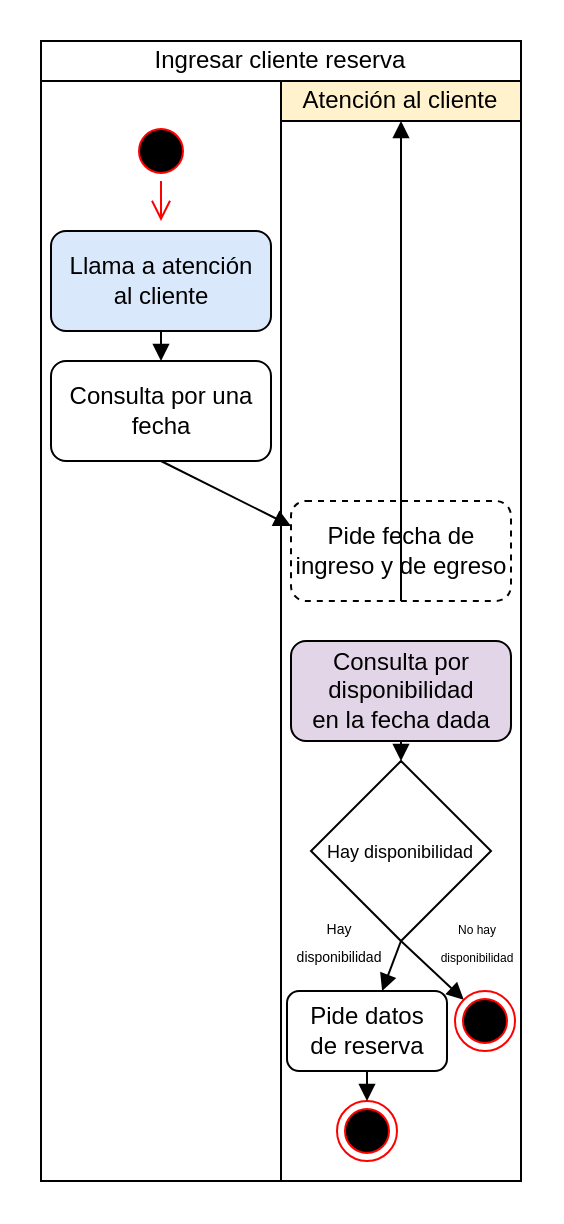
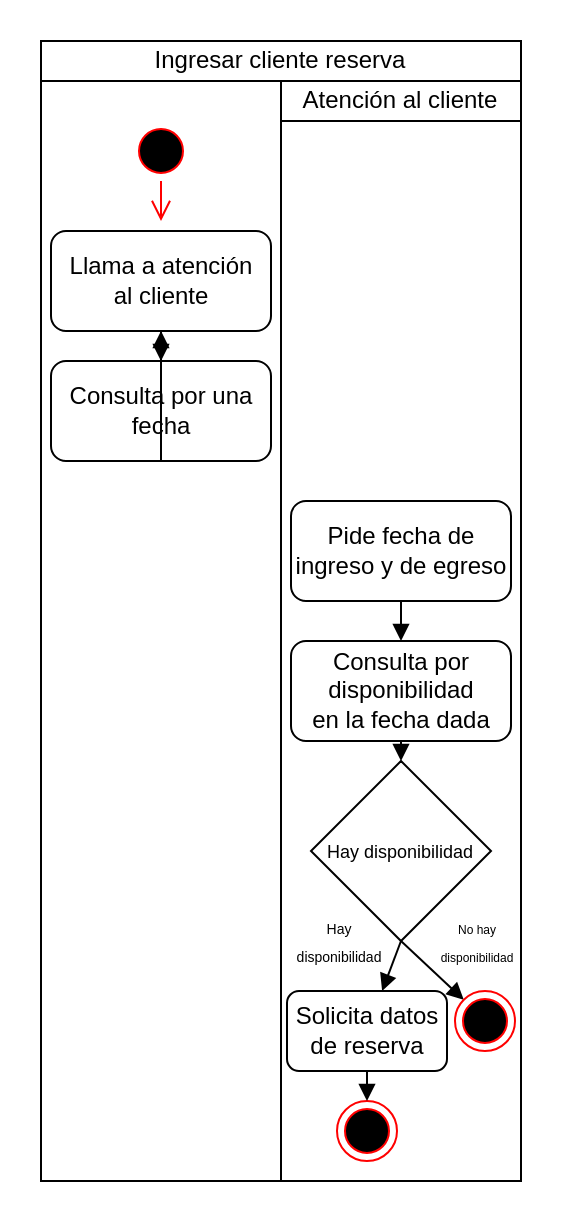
(401, 101) -> (401, 101)
(161, 281) -> (161, 281)
(401, 370) -> (401, 612)
(218, 490) -> (161, 411)
(401, 551) -> (401, 551)
(401, 691) -> (401, 691)
(368, 1031) -> (368, 1031)
